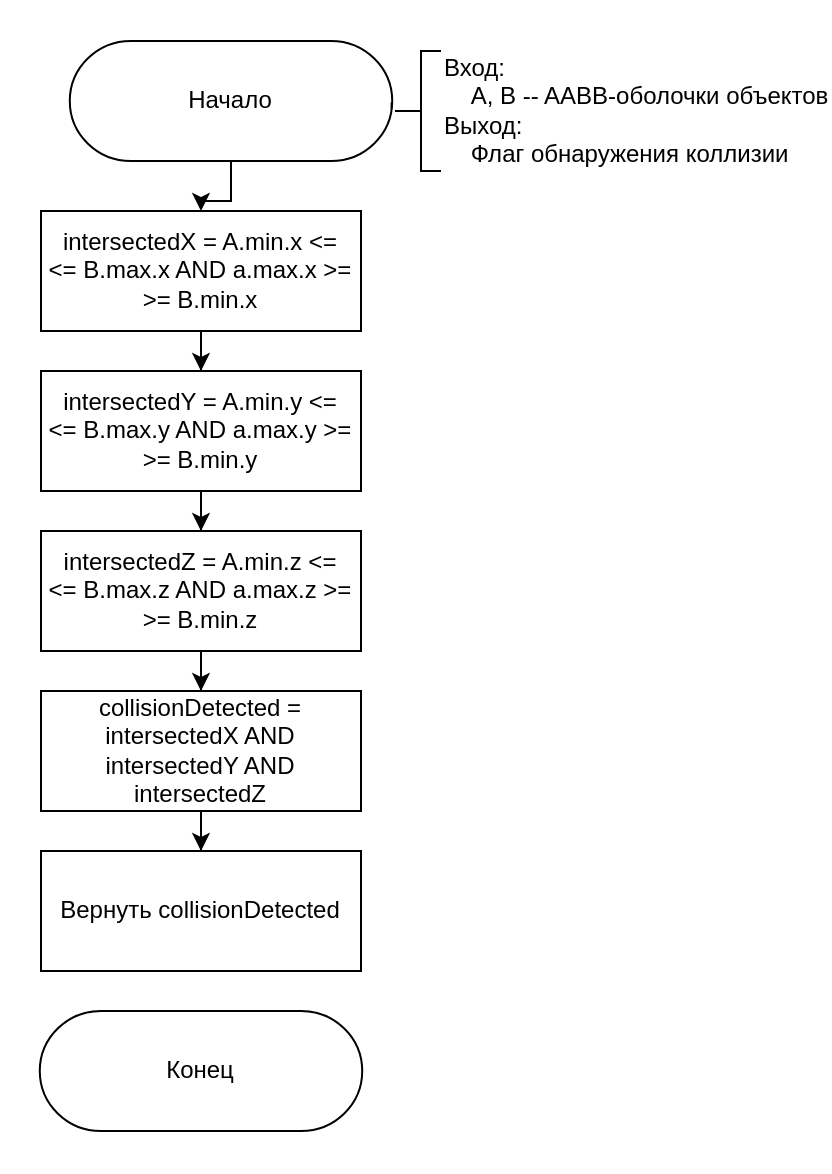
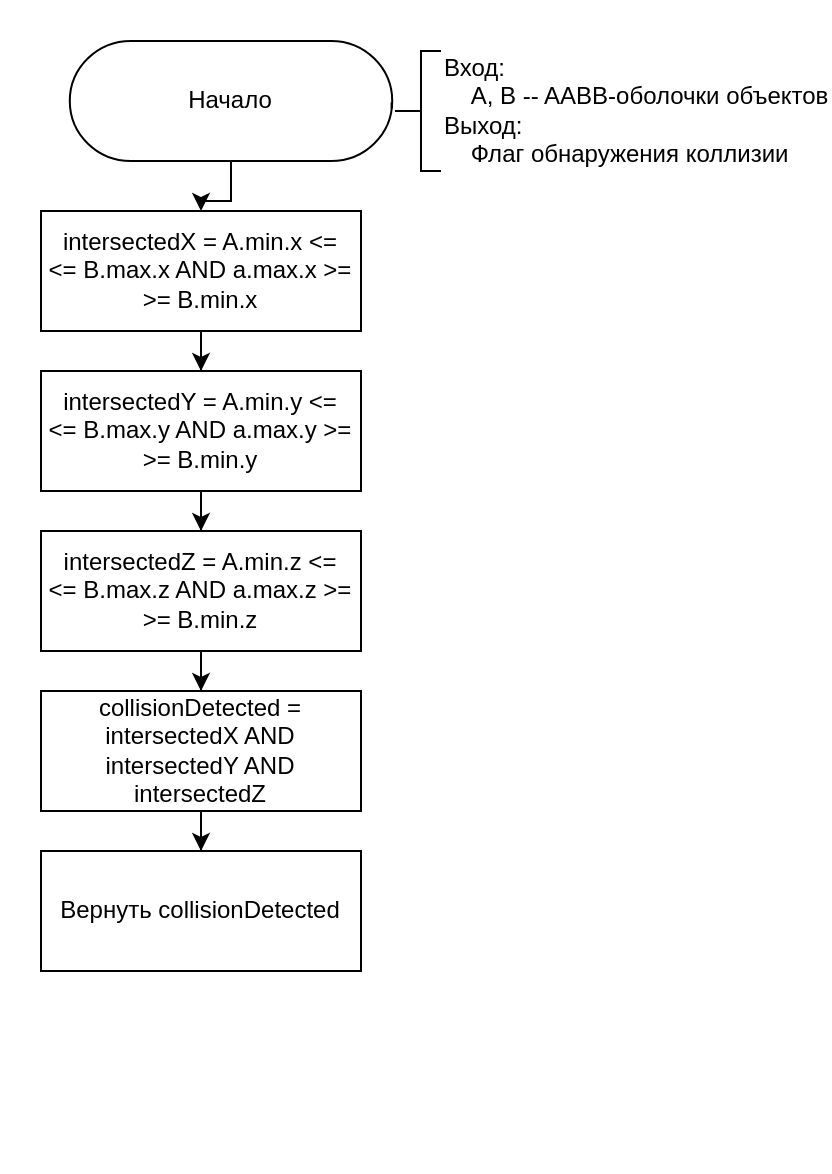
(201, 1071) -> none
